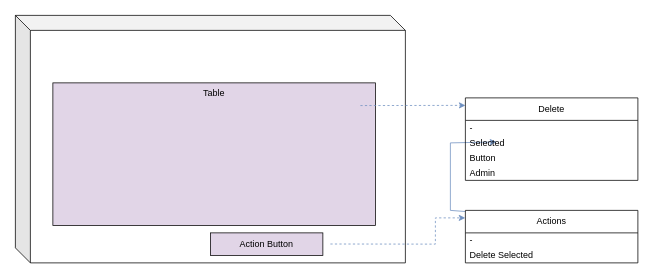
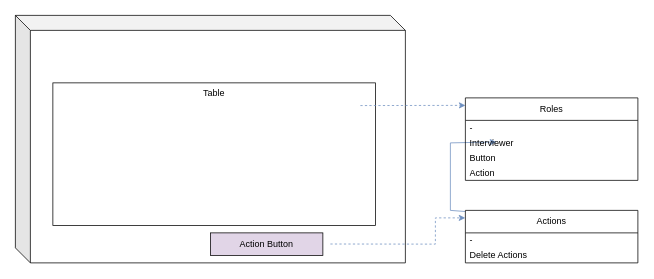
(552, 109) -> (552, 109)
(489, 143) -> (496, 143)
(214, 154) -> (214, 154)
(481, 173) -> (484, 173)
(504, 255) -> (502, 255)
